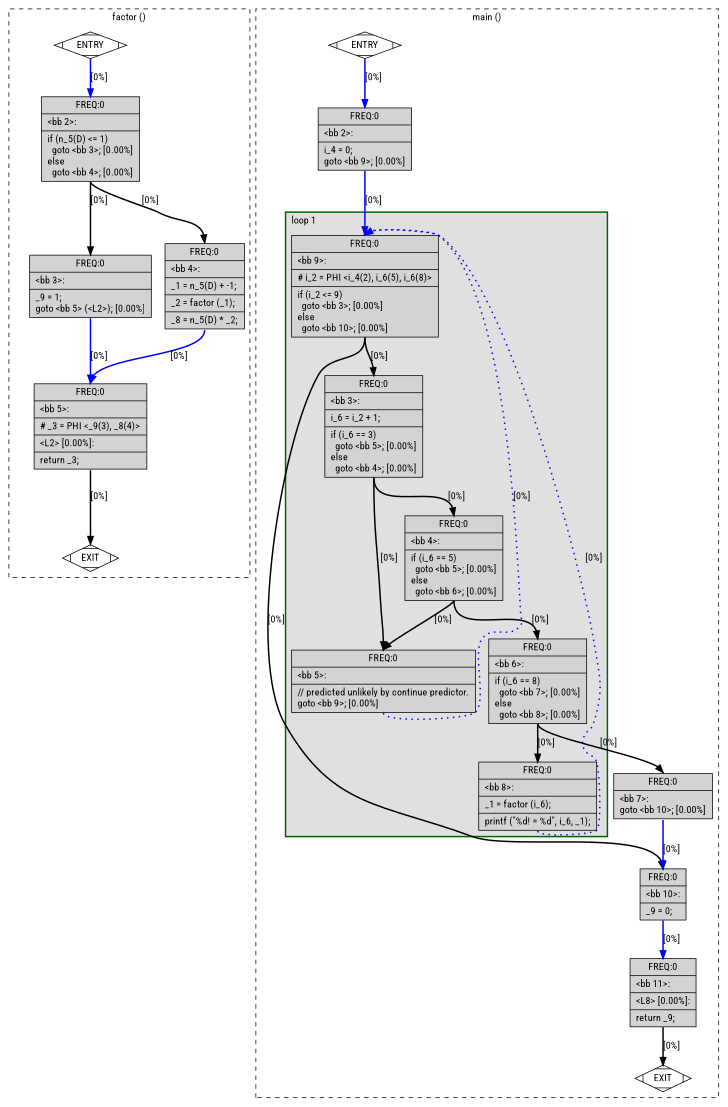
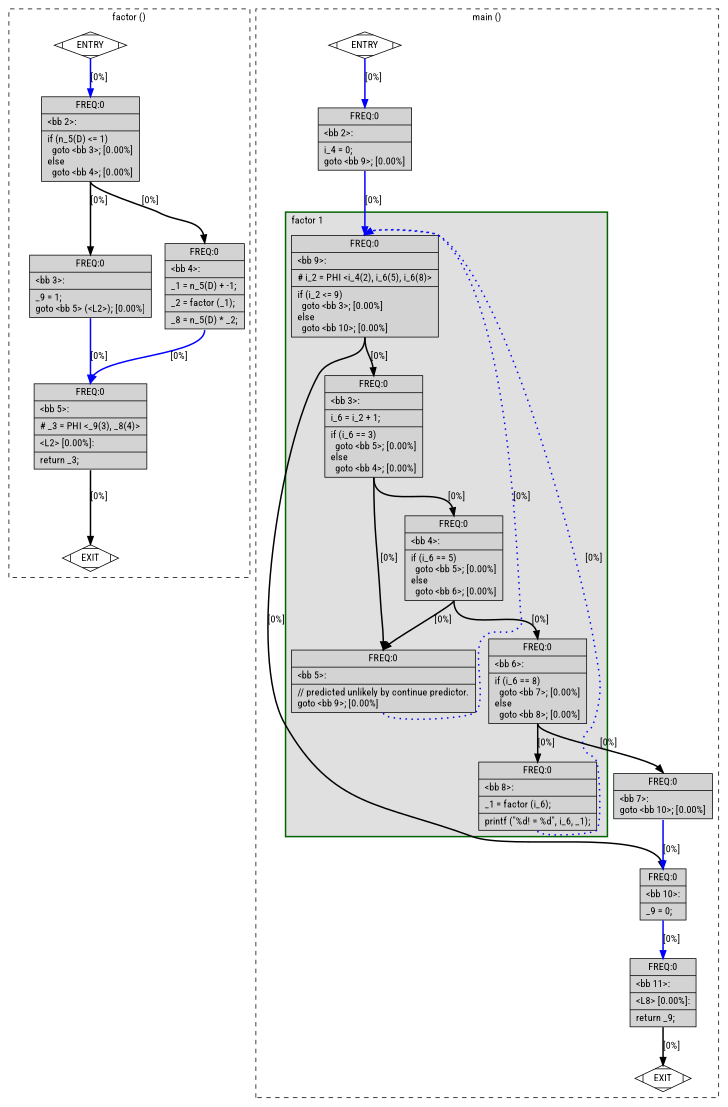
(304, 221) -> (307, 221)
